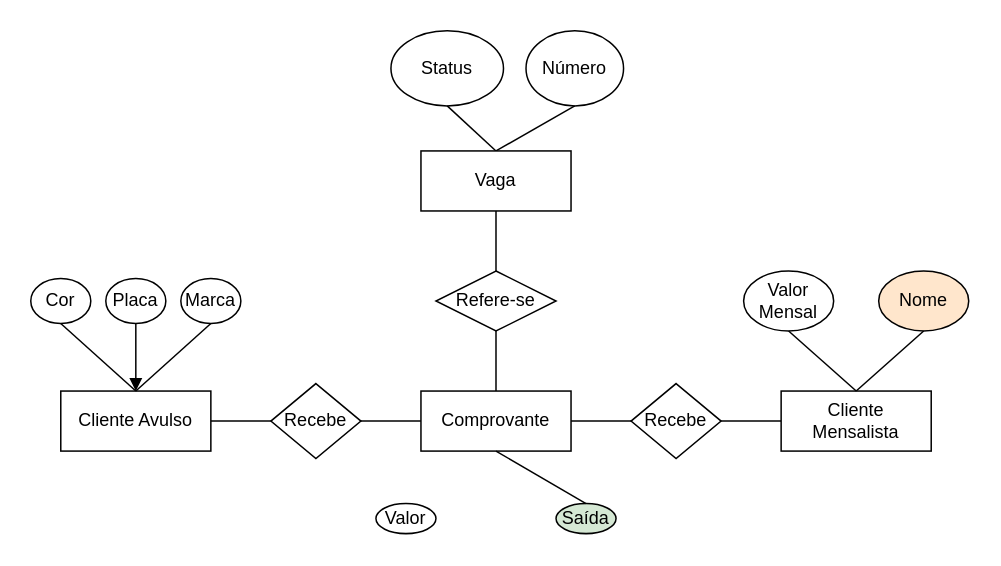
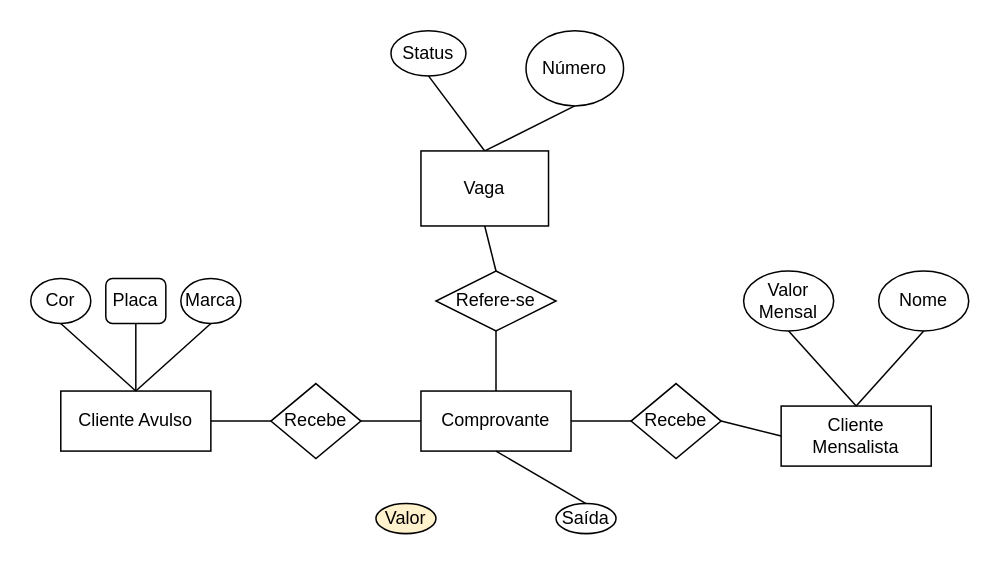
(447, 68) -> (428, 53)
(496, 181) -> (485, 188)
(136, 301) -> (136, 301)
(923, 301) -> (923, 301)
(136, 377) -> (136, 381)
(856, 421) -> (856, 436)
(406, 518) -> (406, 518)
(586, 518) -> (586, 518)
